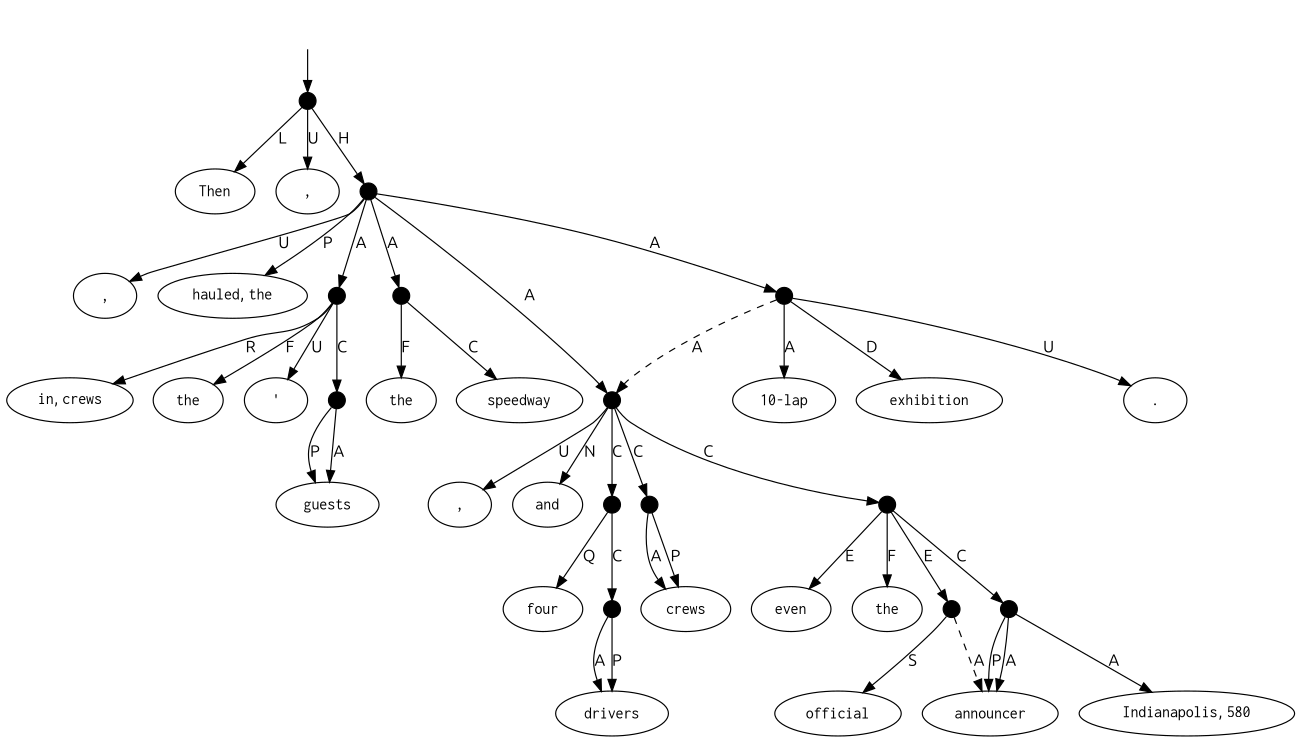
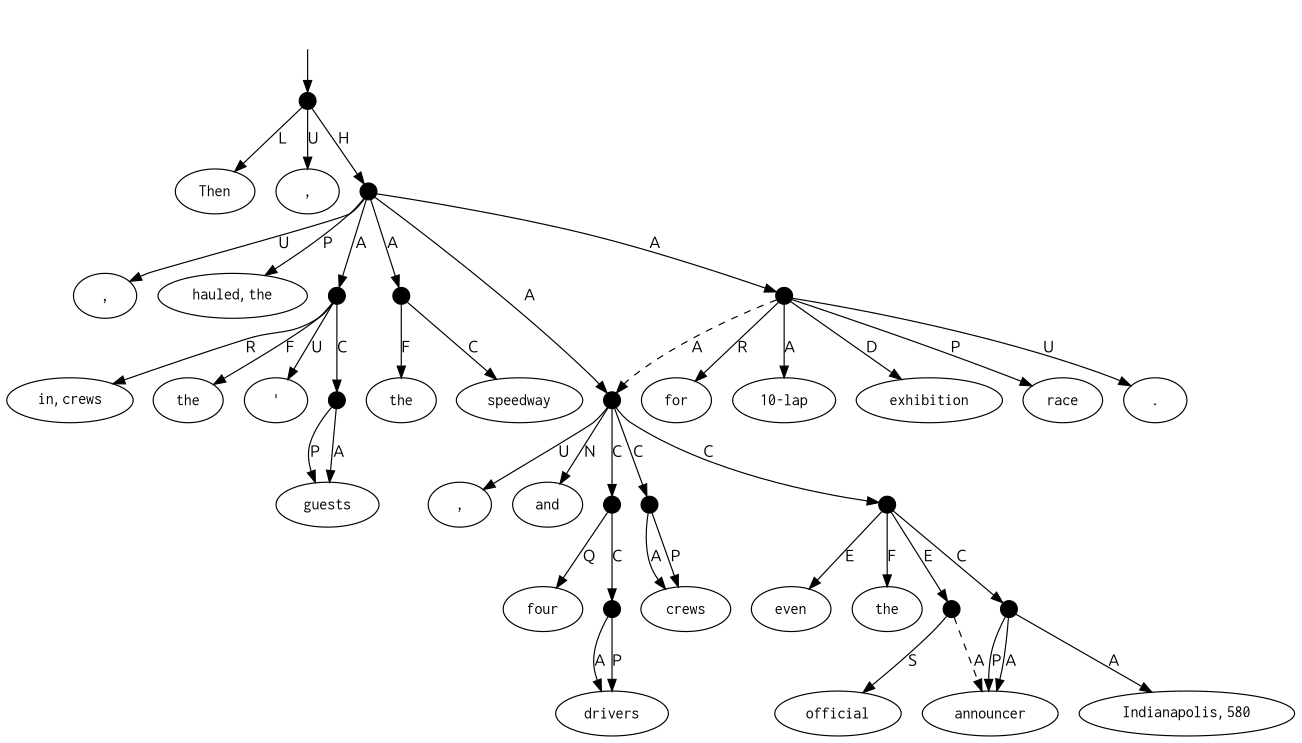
none -> (676, 400)
none -> (1063, 400)
